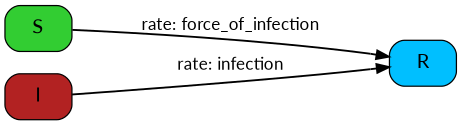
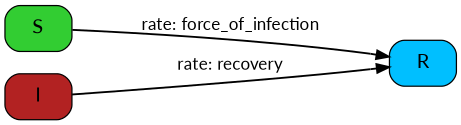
(231, 65) -> (231, 65)
